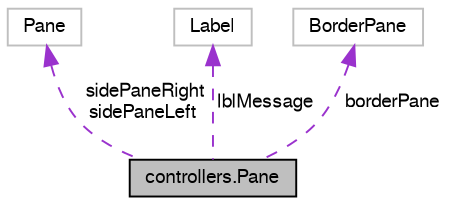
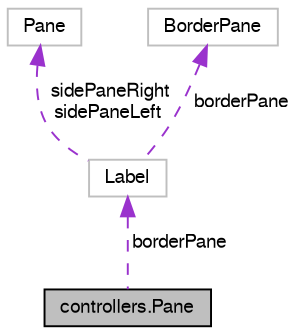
(263, 103) -> (178, 243)
(317, 123) -> (176, 115)
(83, 125) -> (46, 122)
